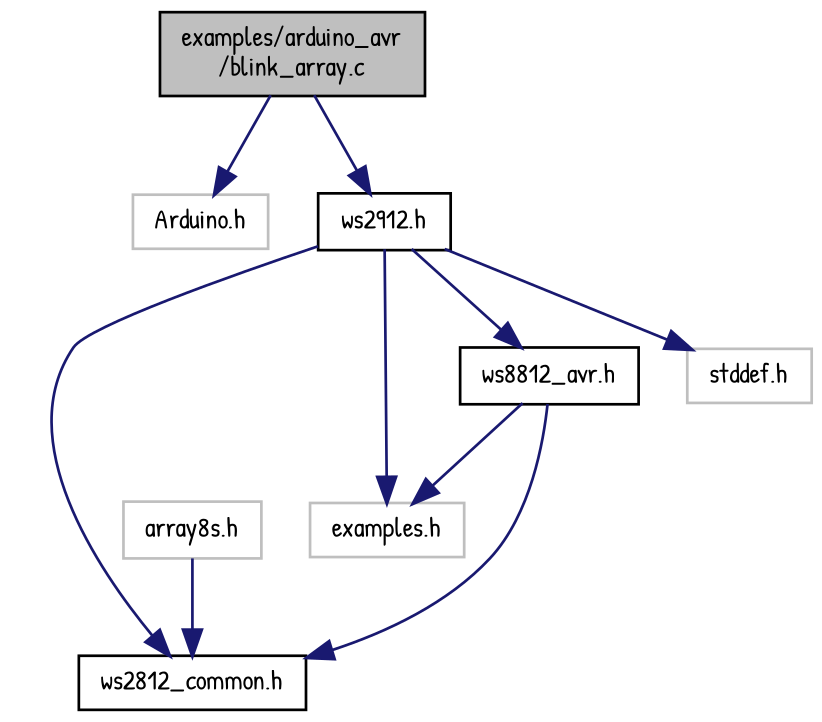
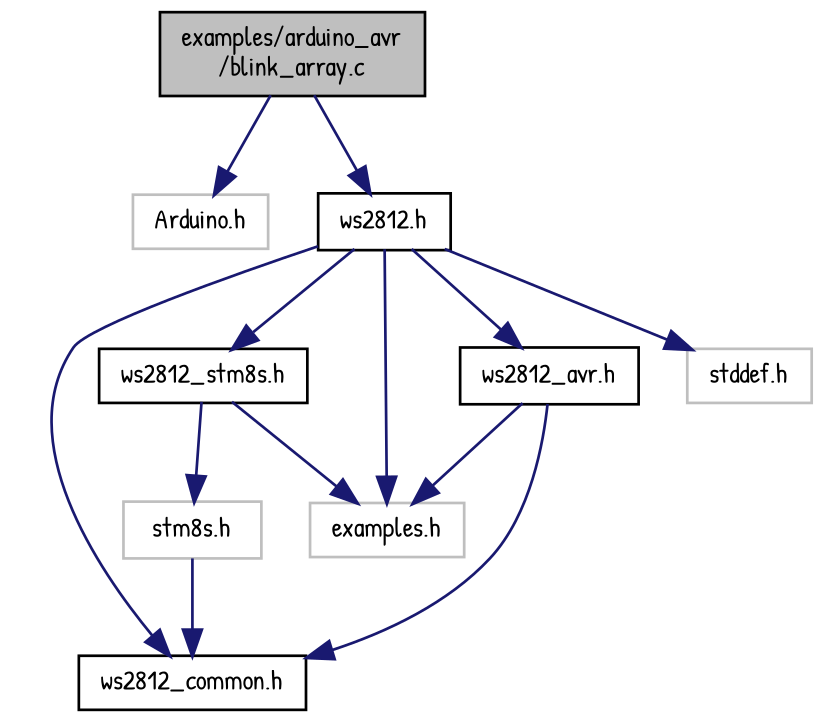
(384, 222) -> (384, 222)
none -> (203, 376)
(549, 376) -> (549, 376)
(192, 530) -> (192, 530)
